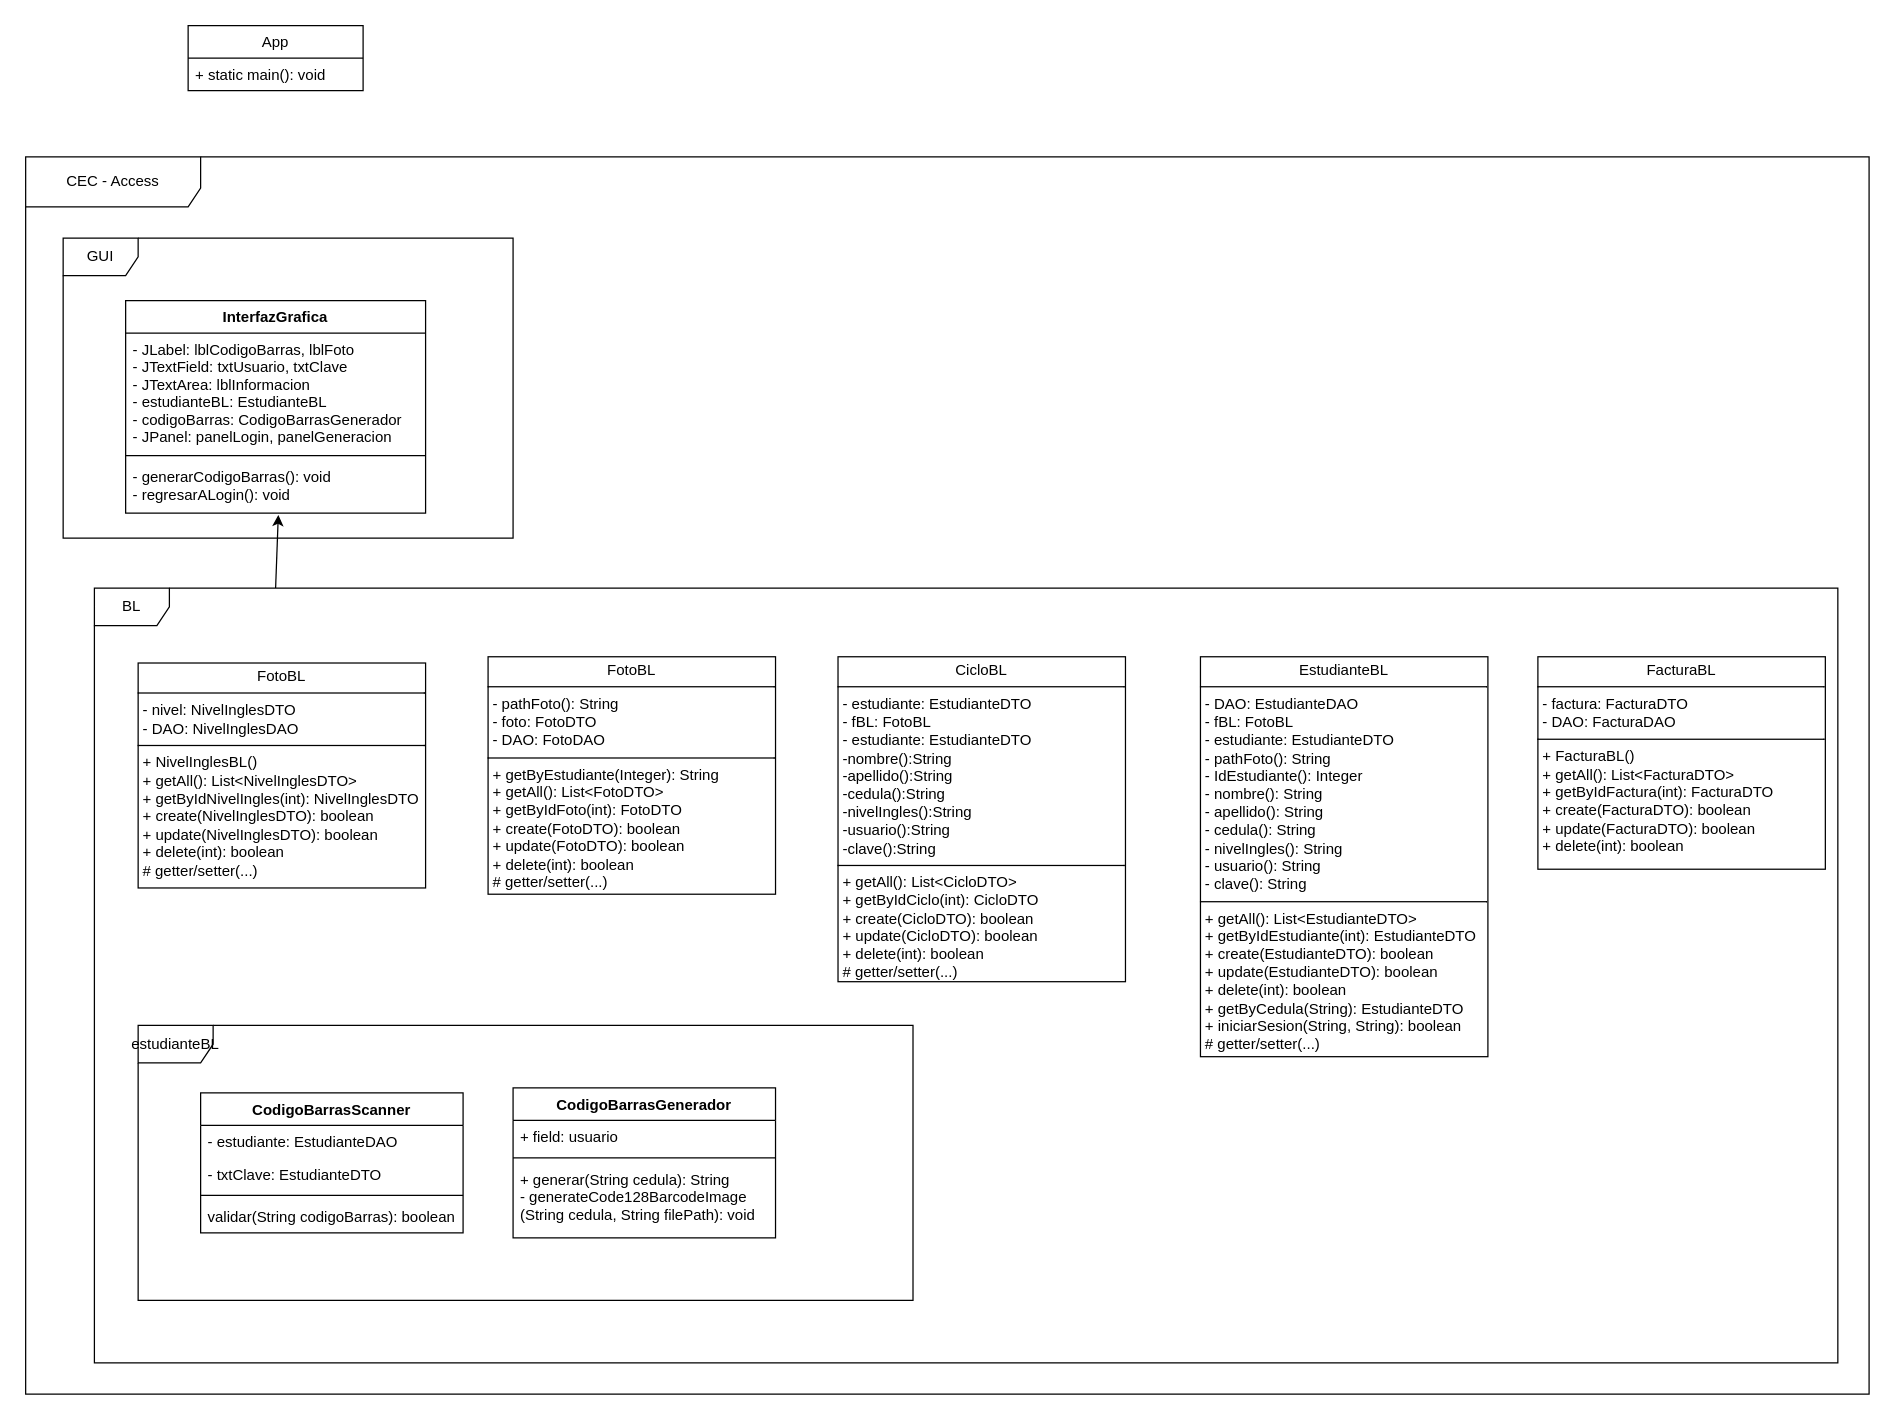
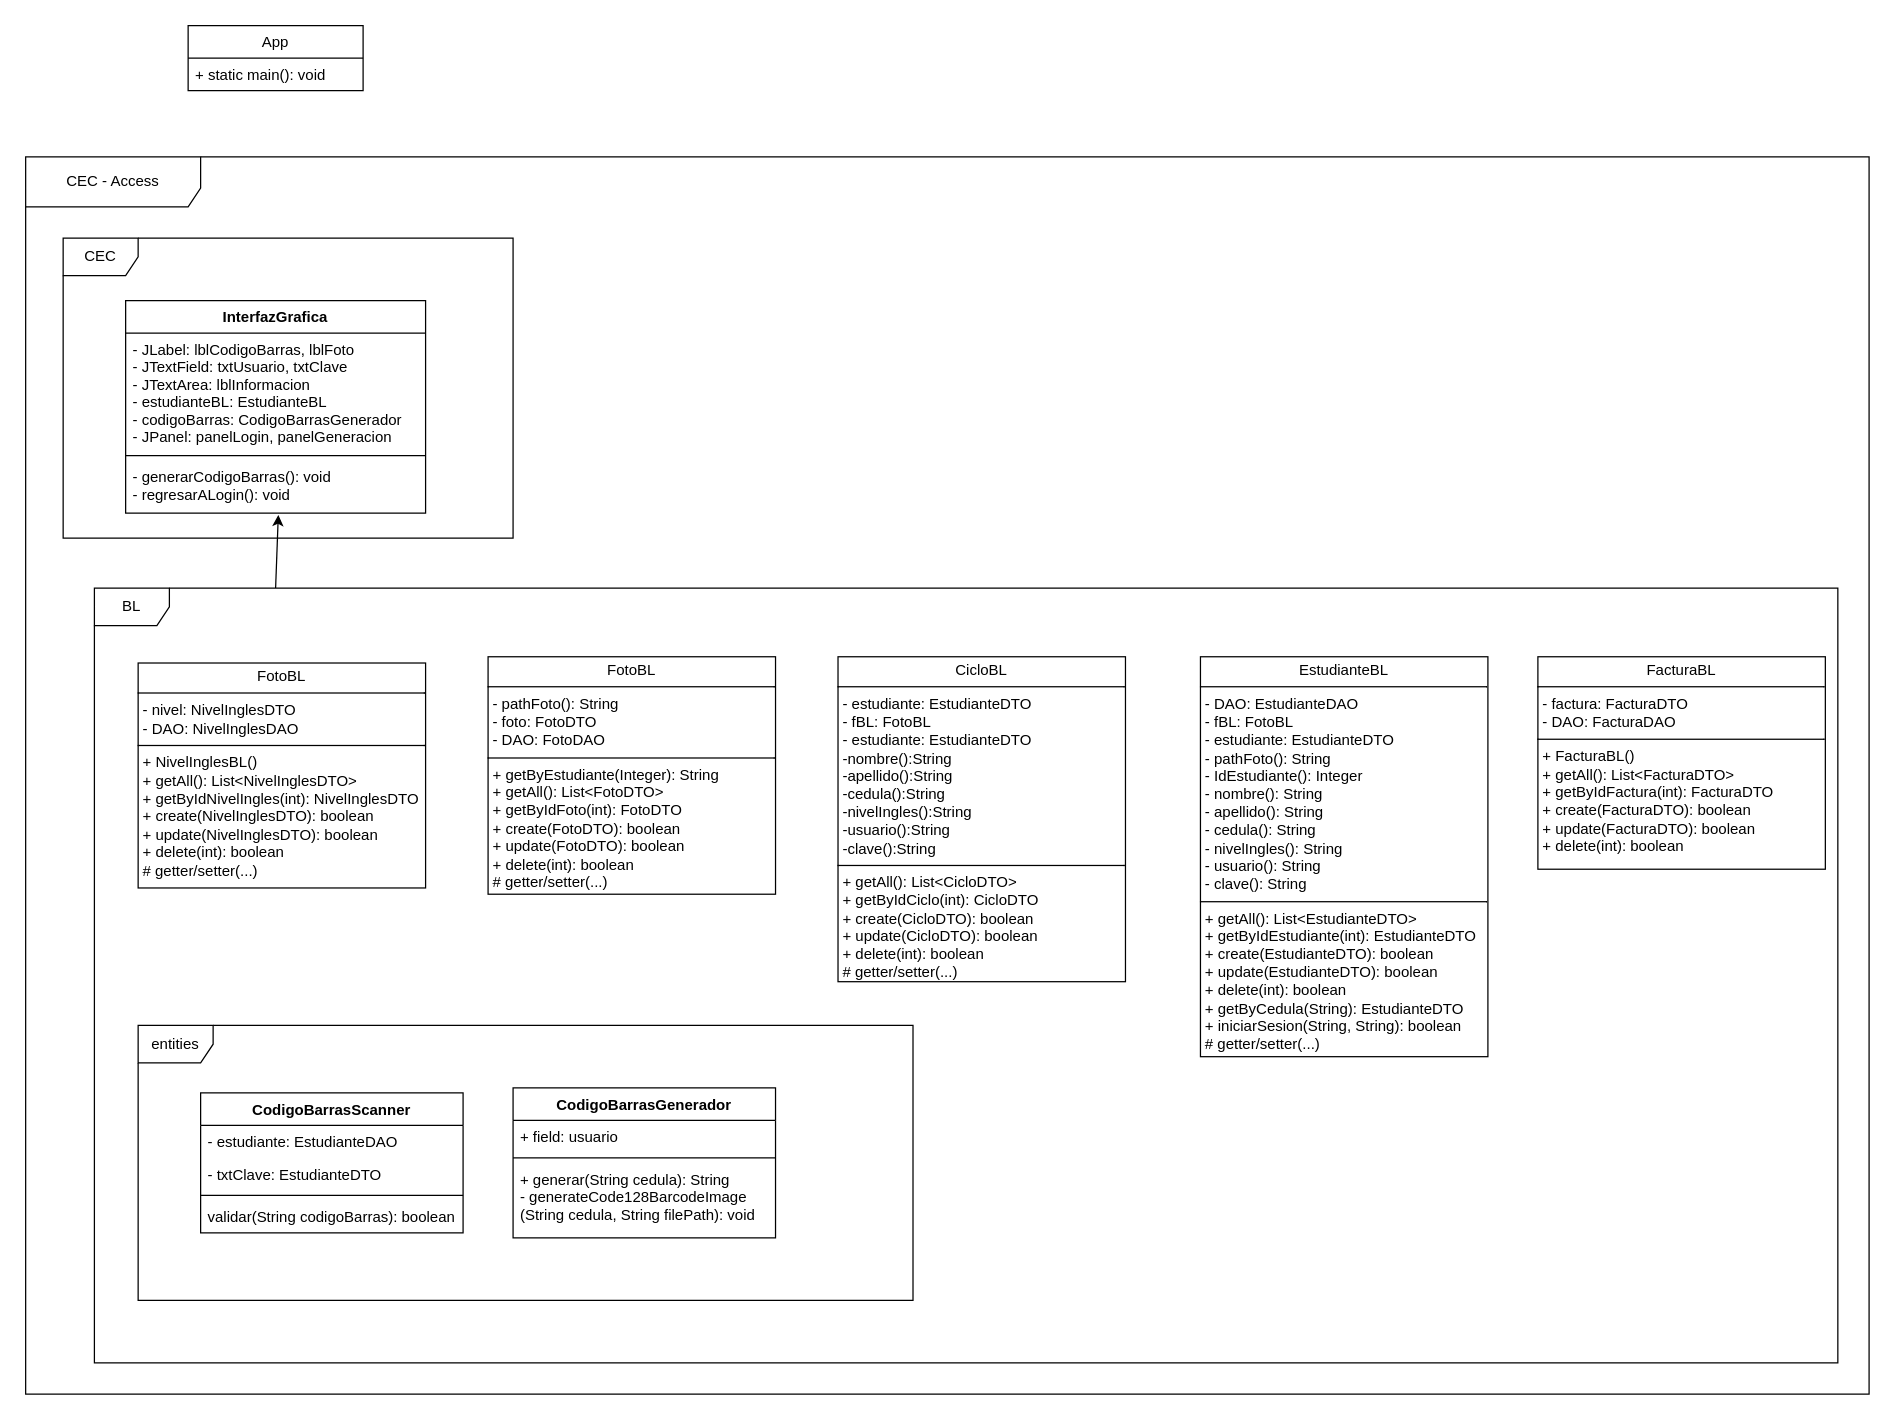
(101, 257) -> (101, 257)
(176, 1044) -> (176, 1044)
